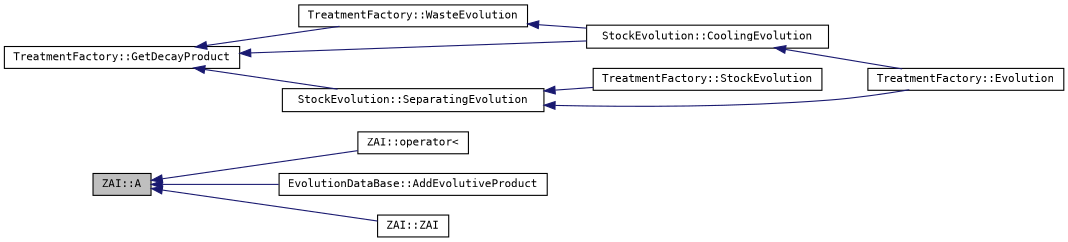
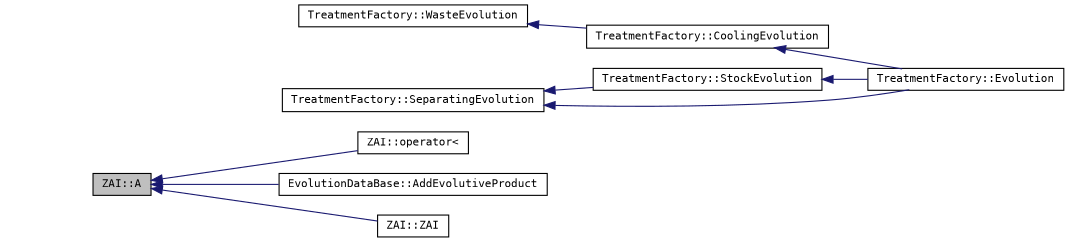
(708, 37) -> (708, 37)
(122, 57) -> none
none -> (851, 79)
(413, 100) -> (413, 100)
